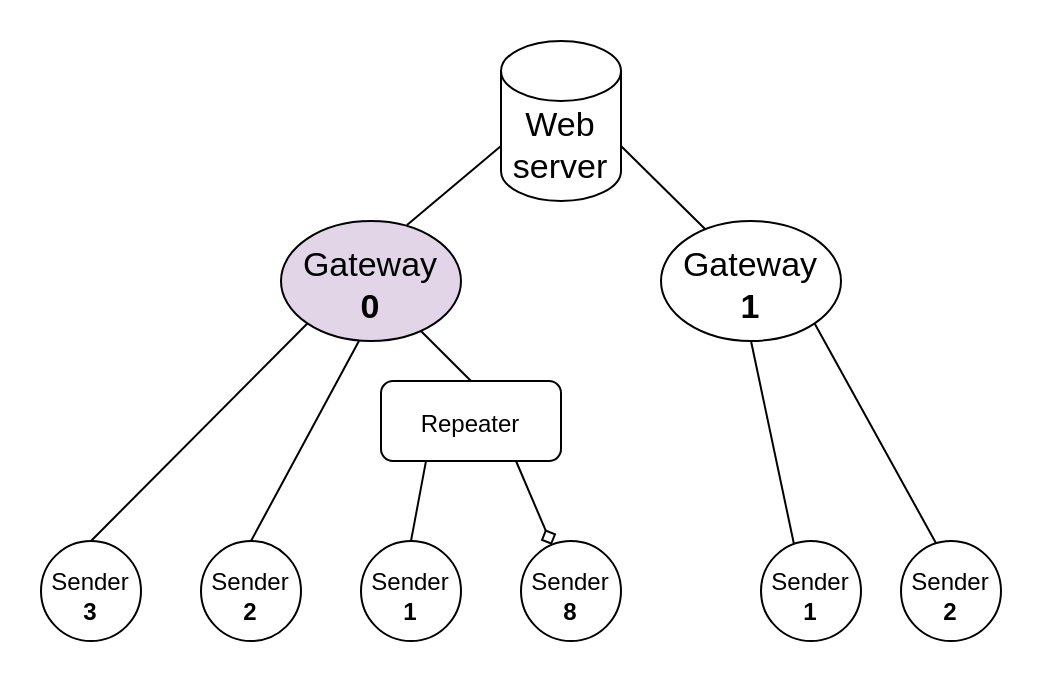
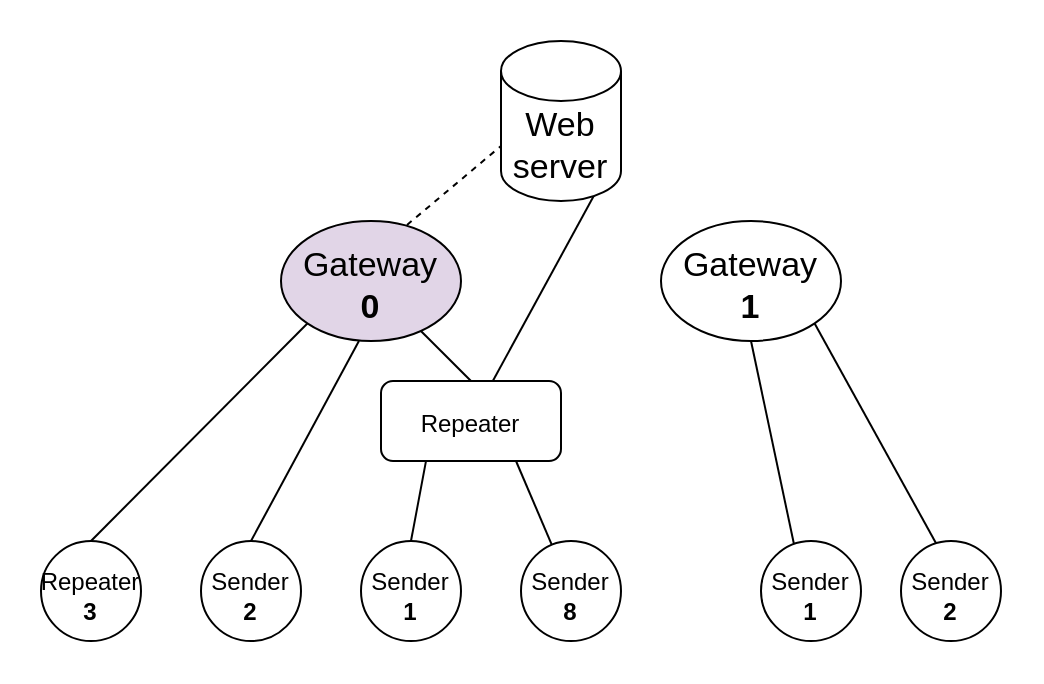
(454, 185) -> (454, 185)
(663, 187) -> (544, 288)
(545, 529) -> (548, 536)
(91, 597) -> (91, 597)
